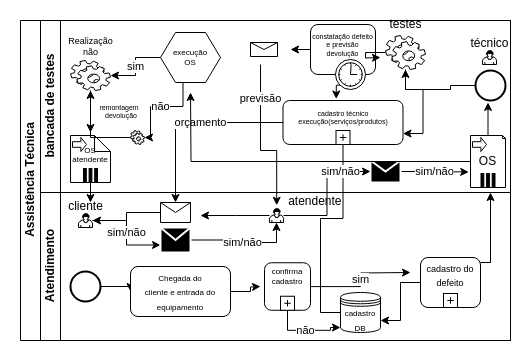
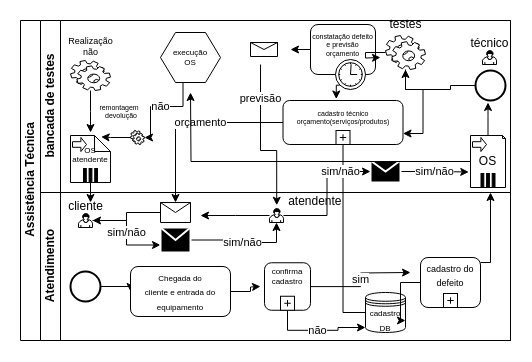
(343, 50) -> (343, 50)
(136, 63) -> none
(344, 123) -> (344, 123)
(98, 138) -> (109, 137)
(361, 313) -> (386, 313)
